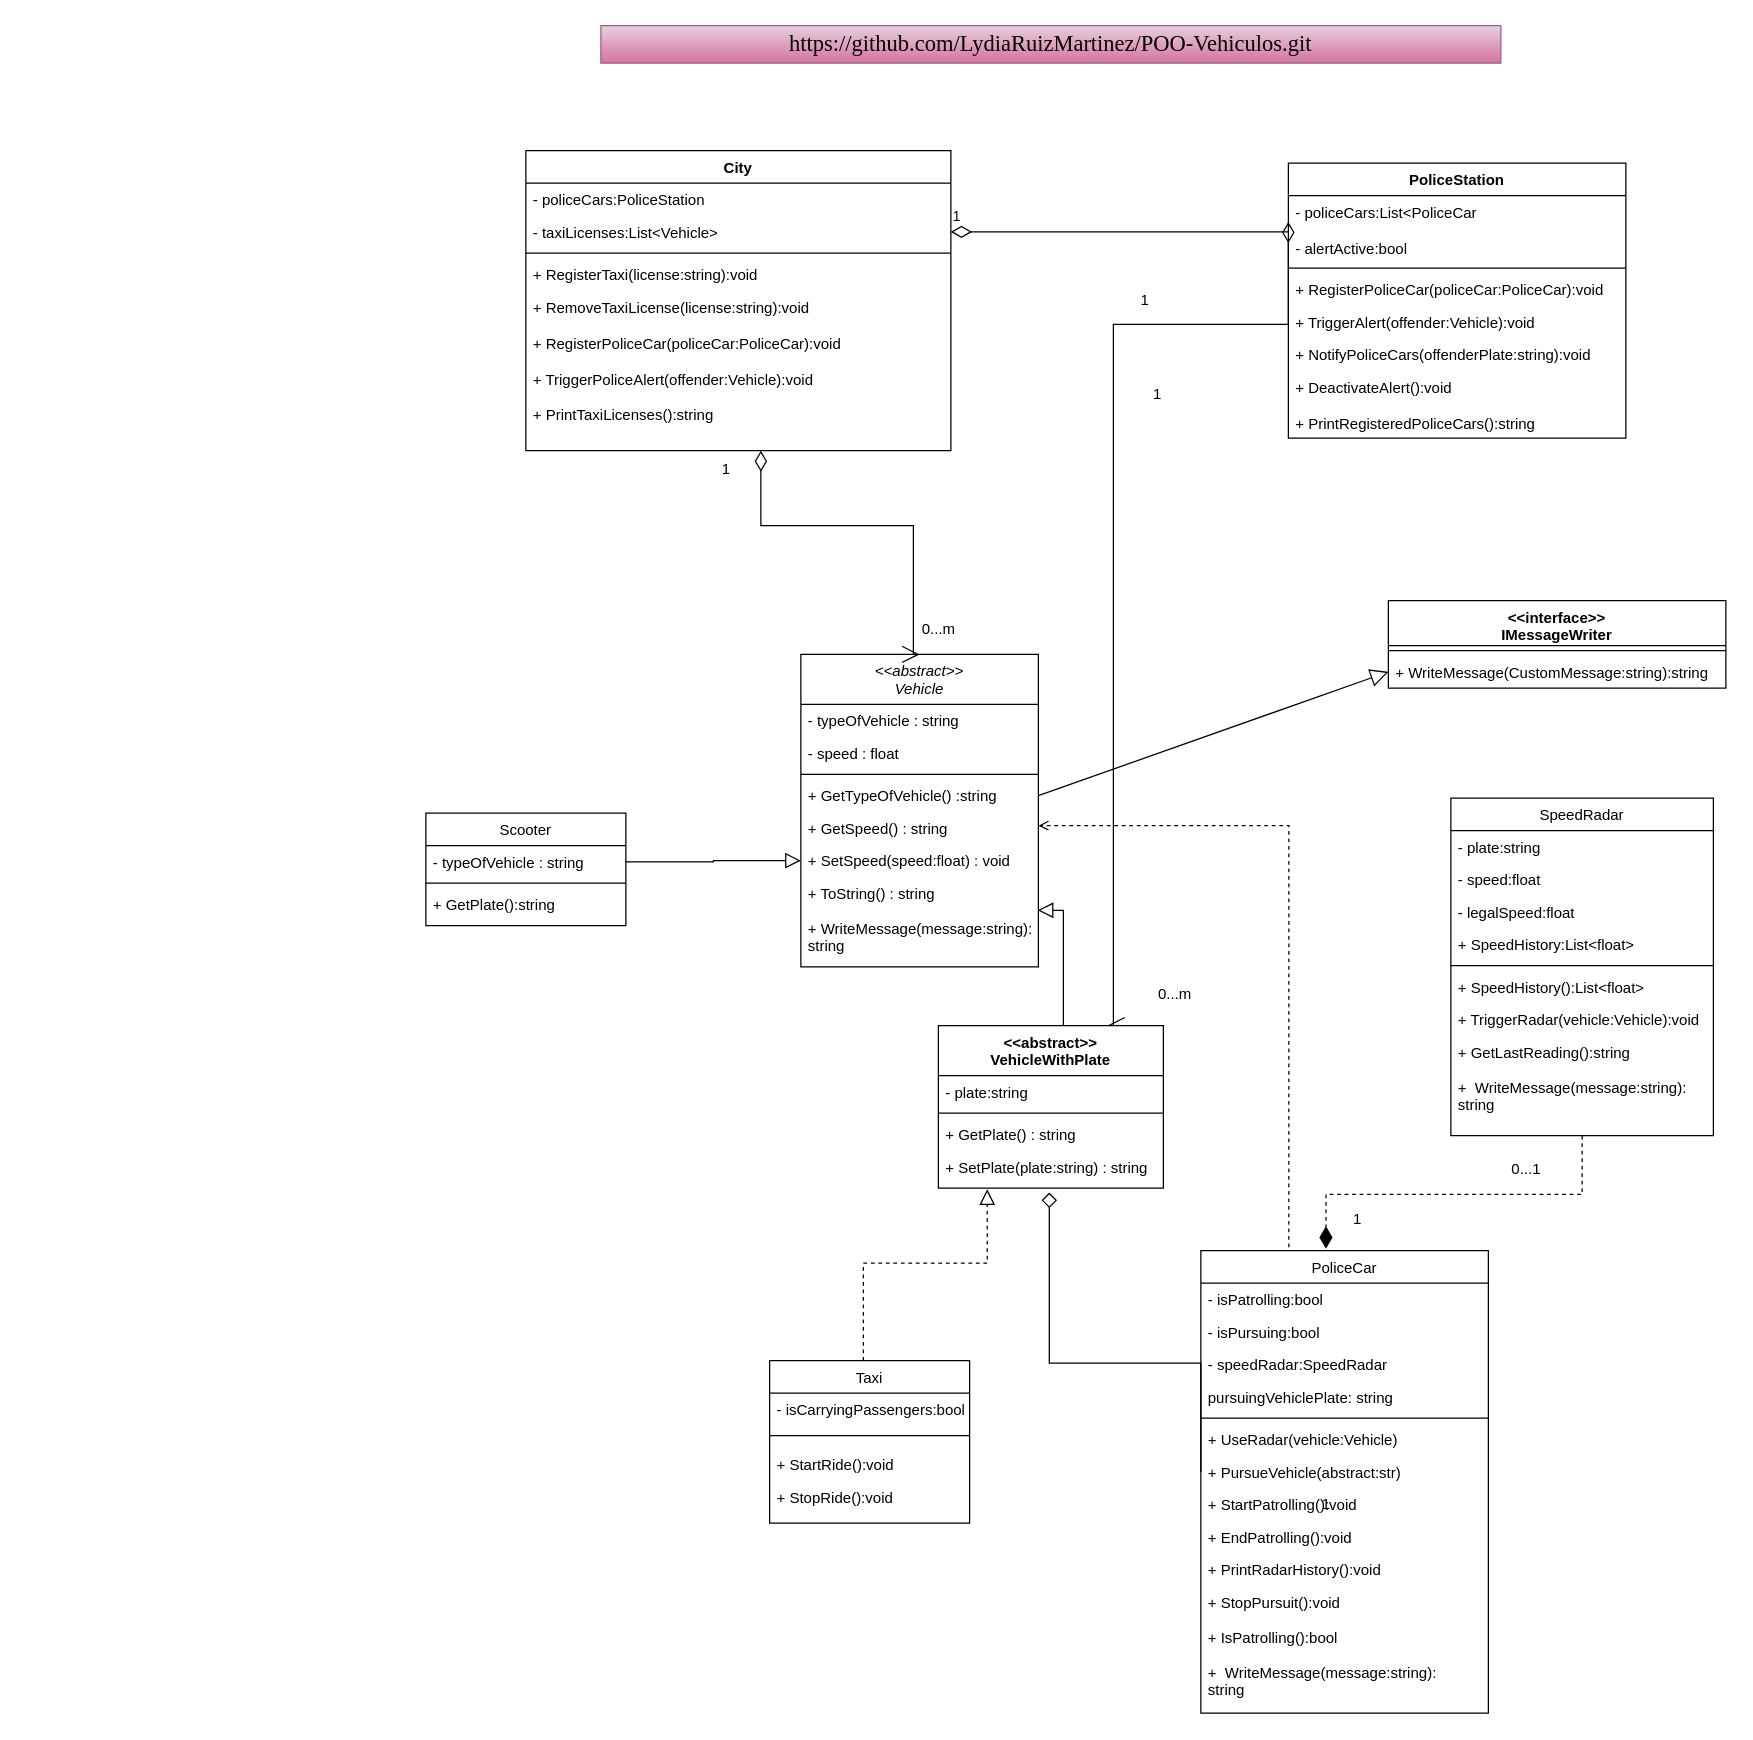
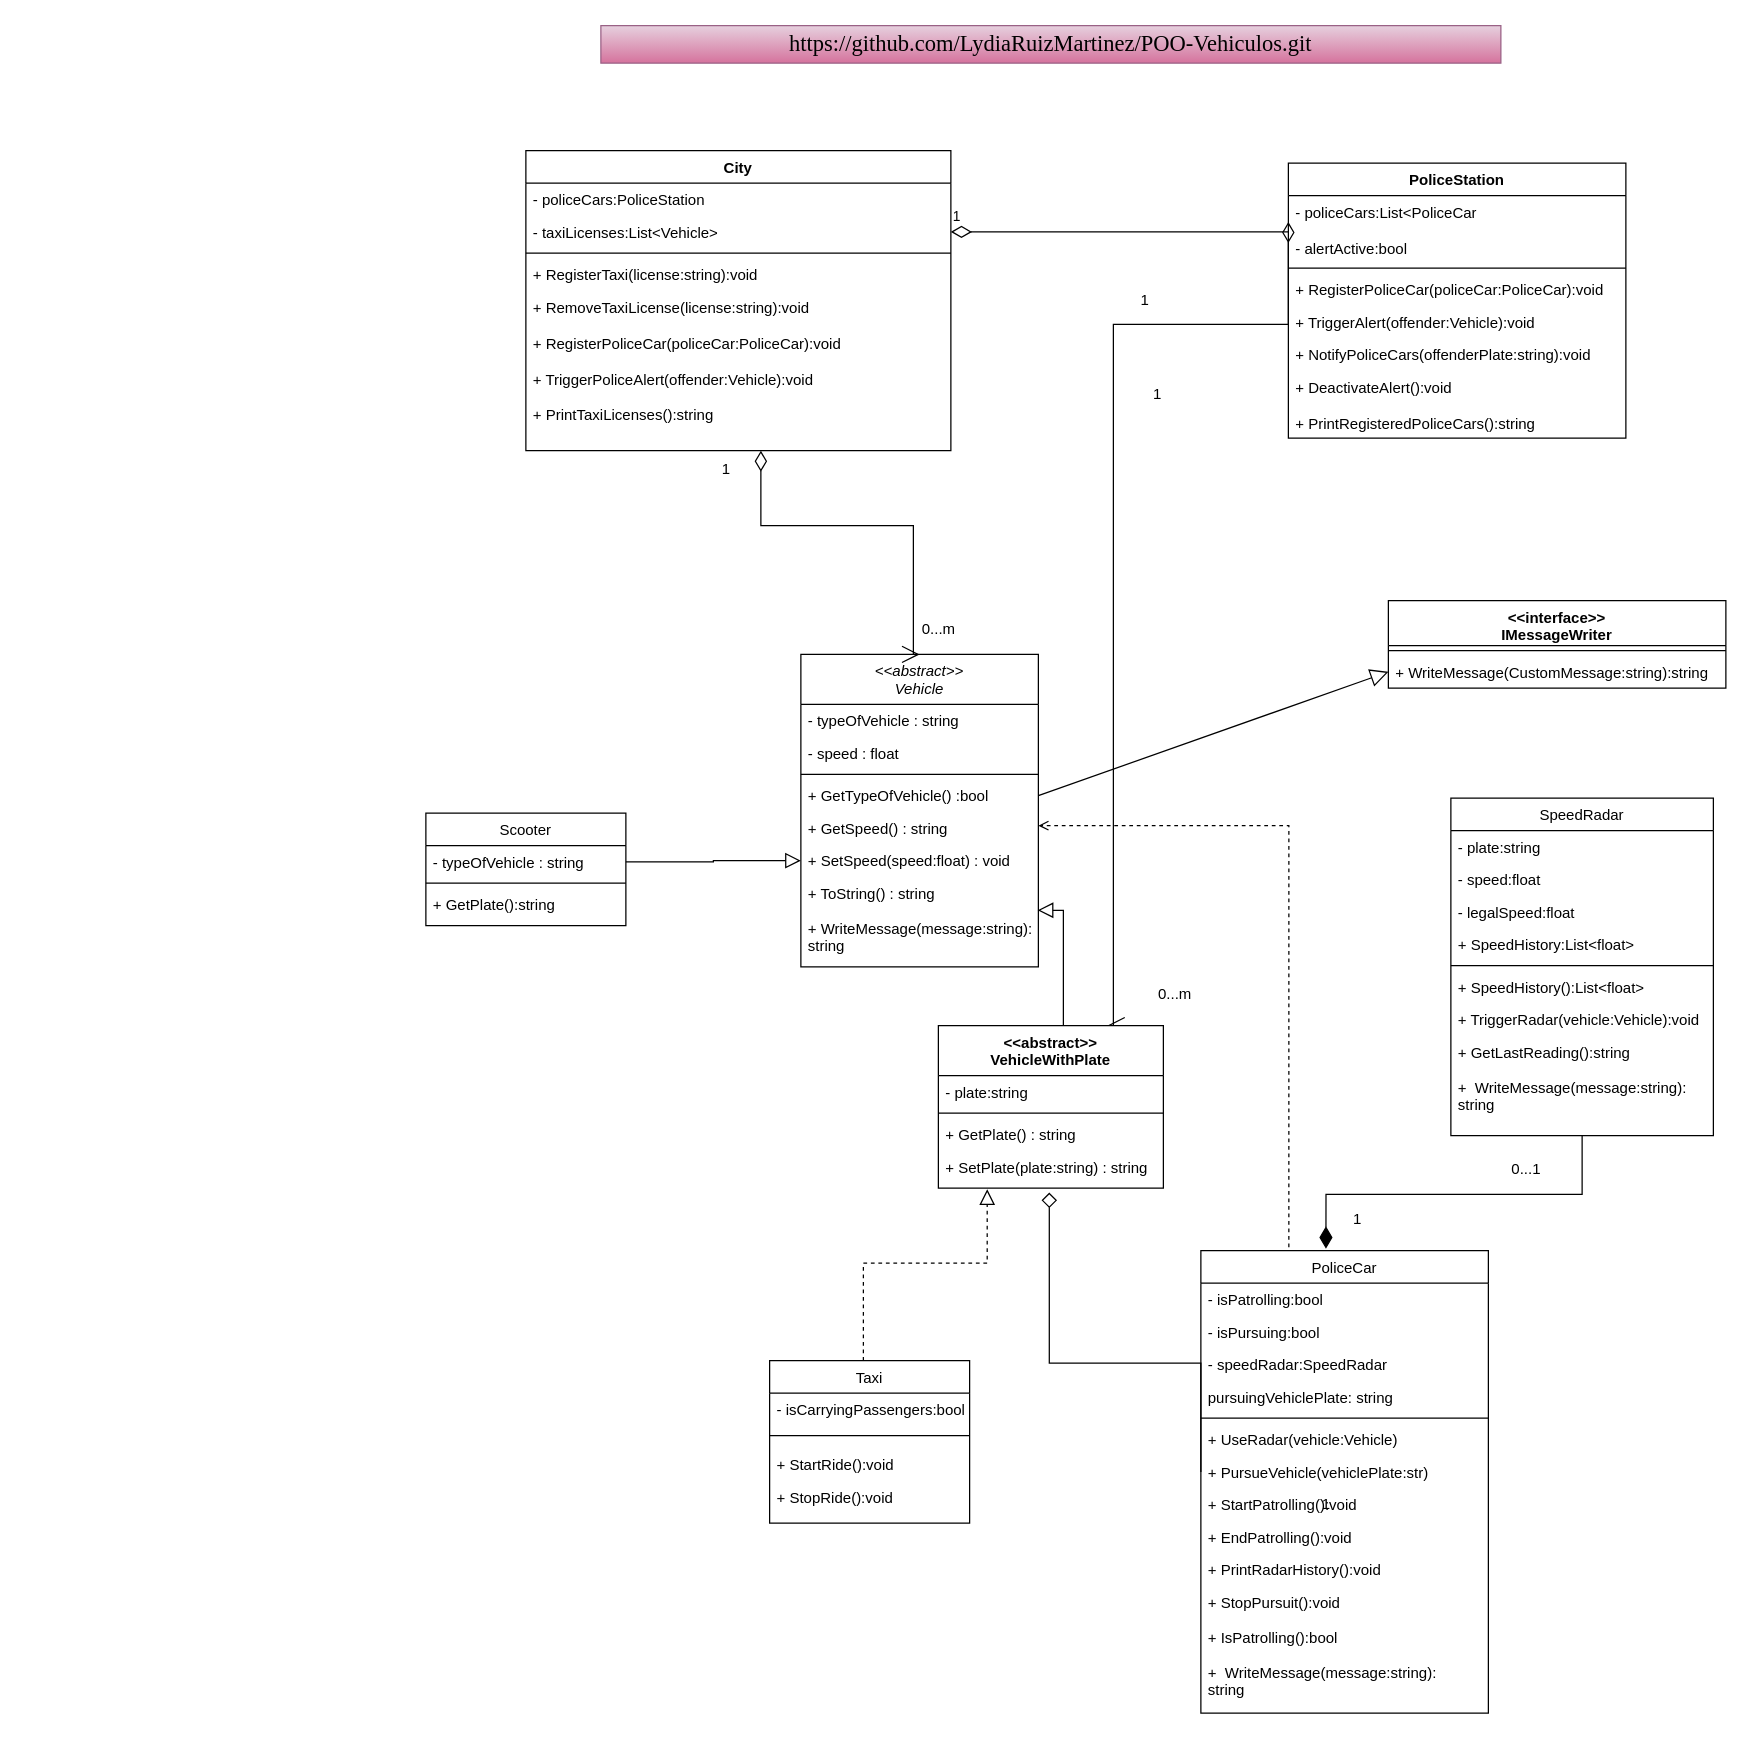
(913, 796) -> (905, 796)
(1467, 1194) -> (1467, 1194)
(1322, 1473) -> (1332, 1473)
